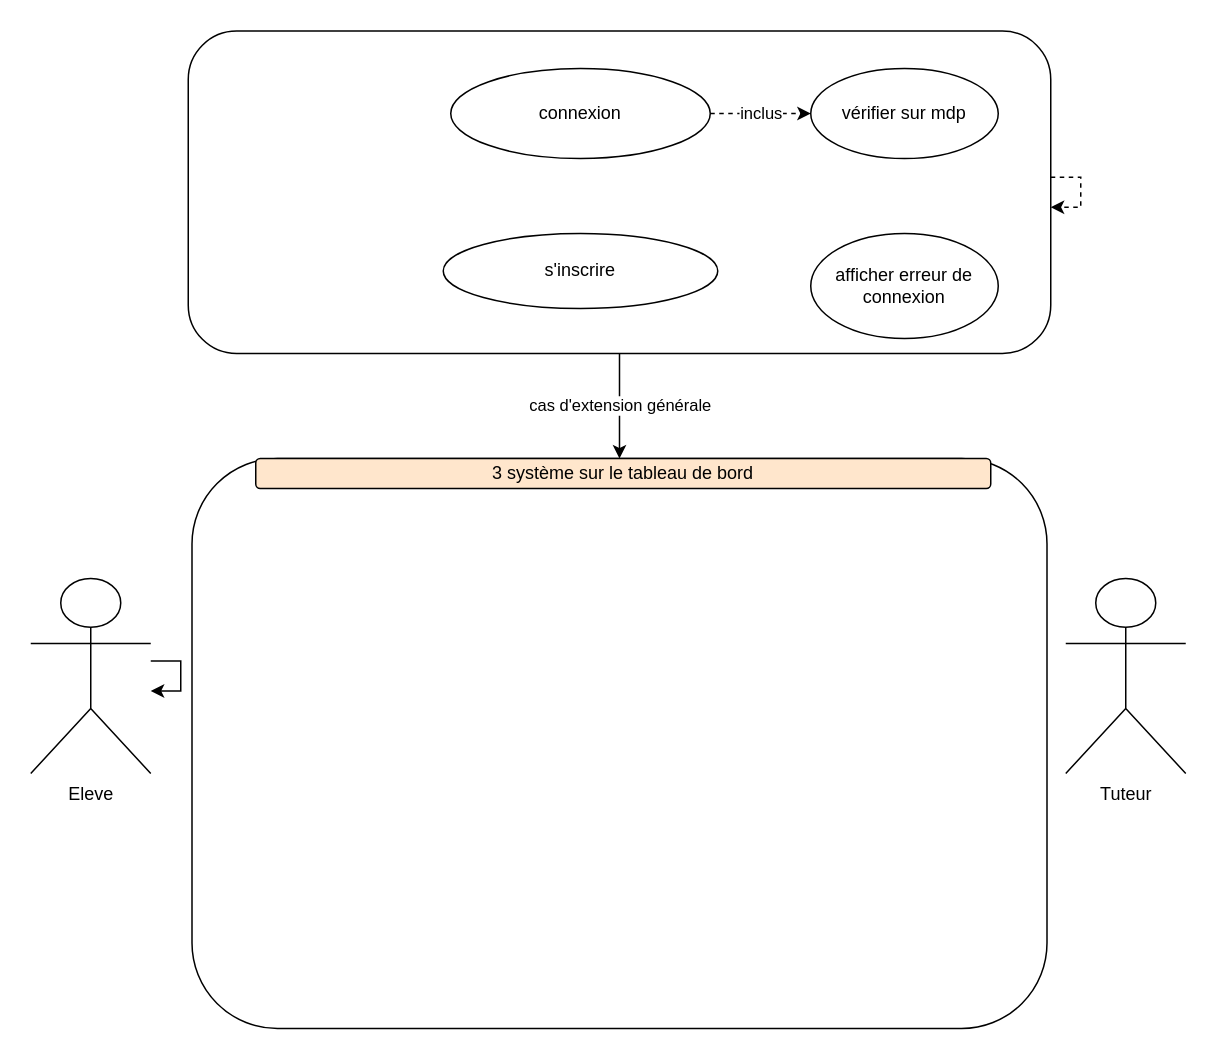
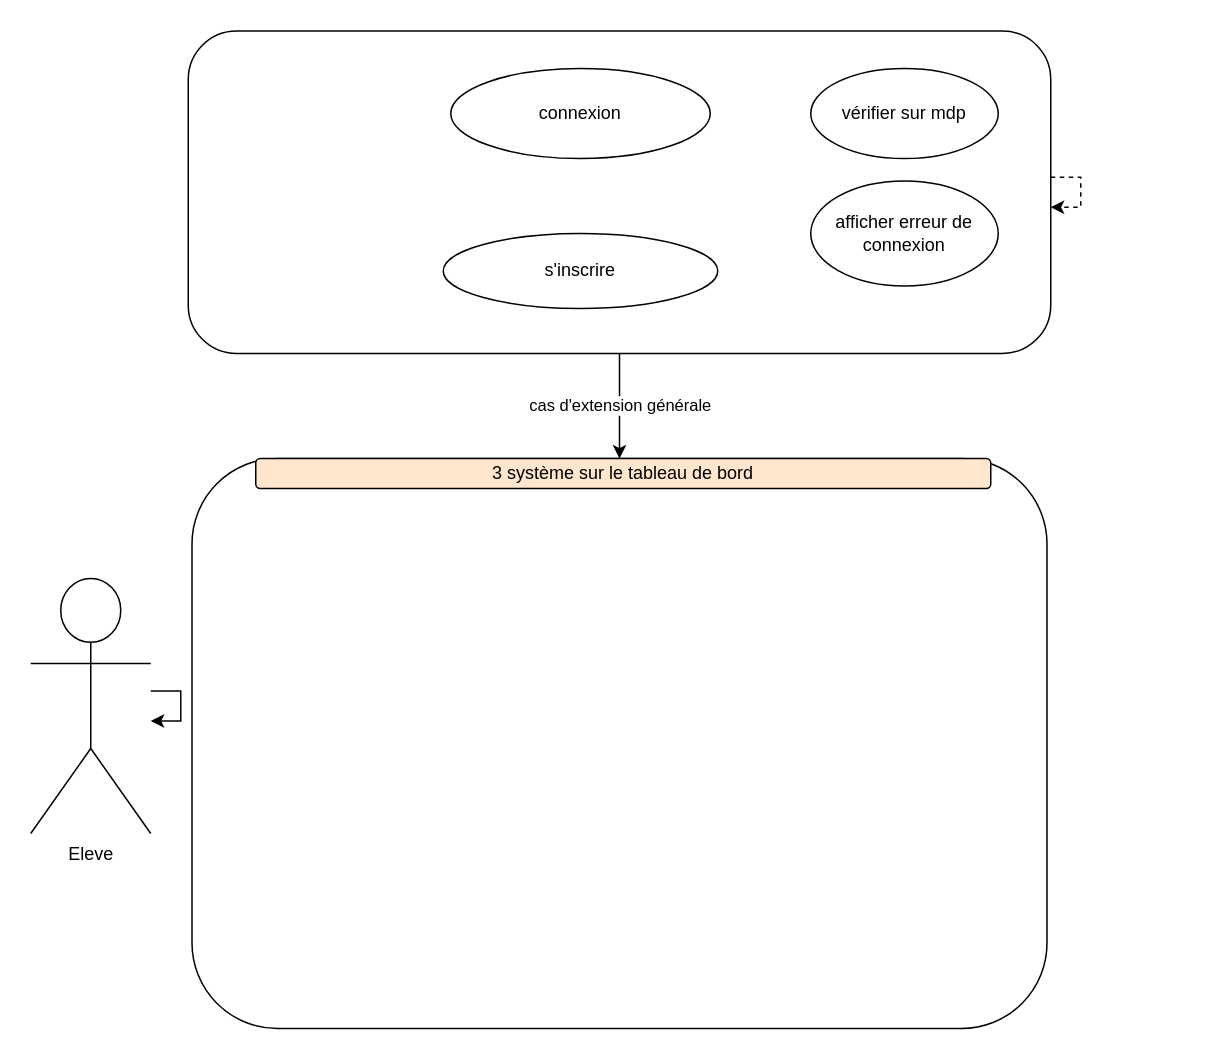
(756, 113) -> none
(905, 286) -> (905, 233)
(91, 676) -> (91, 706)
(1126, 676) -> none
